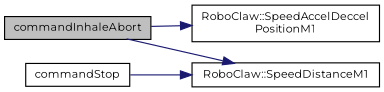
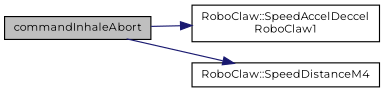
(286, 23) -> (286, 23)
(78, 75) -> none
(286, 75) -> (286, 75)
